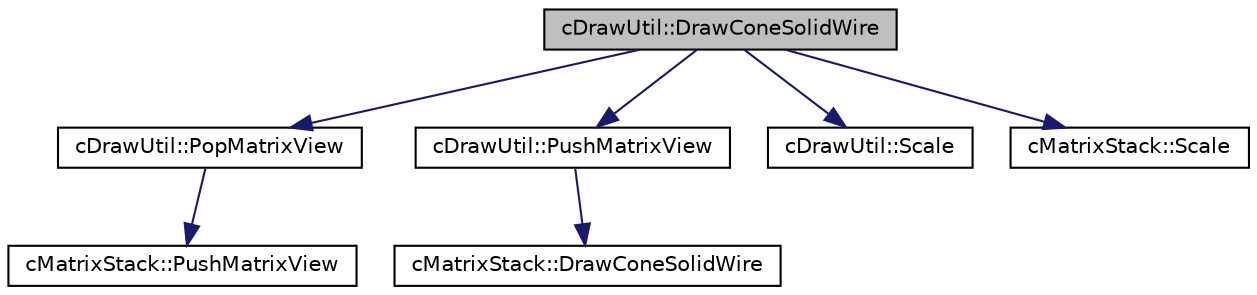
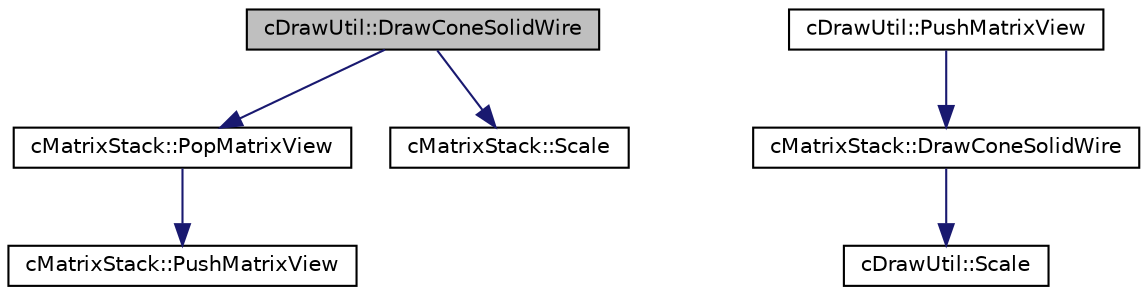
(655, 82) -> none
(786, 82) -> (946, 196)
(210, 148) -> (182, 148)
